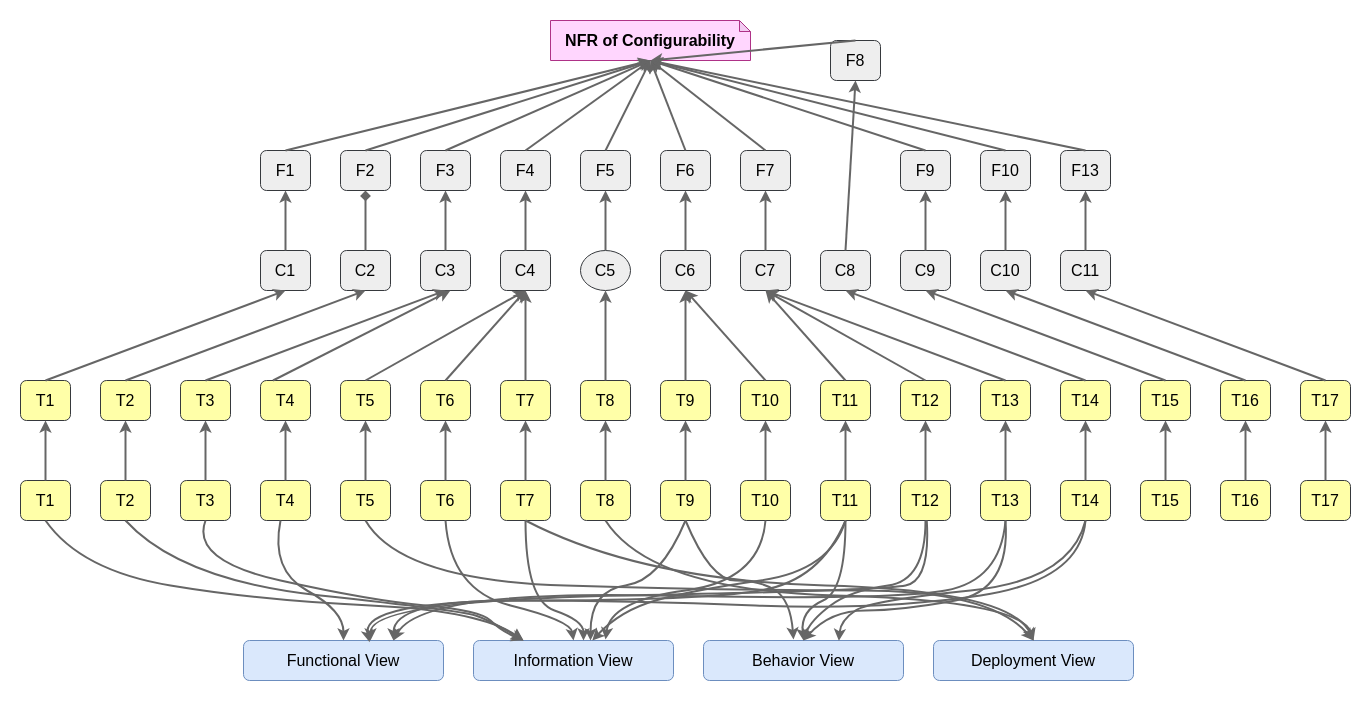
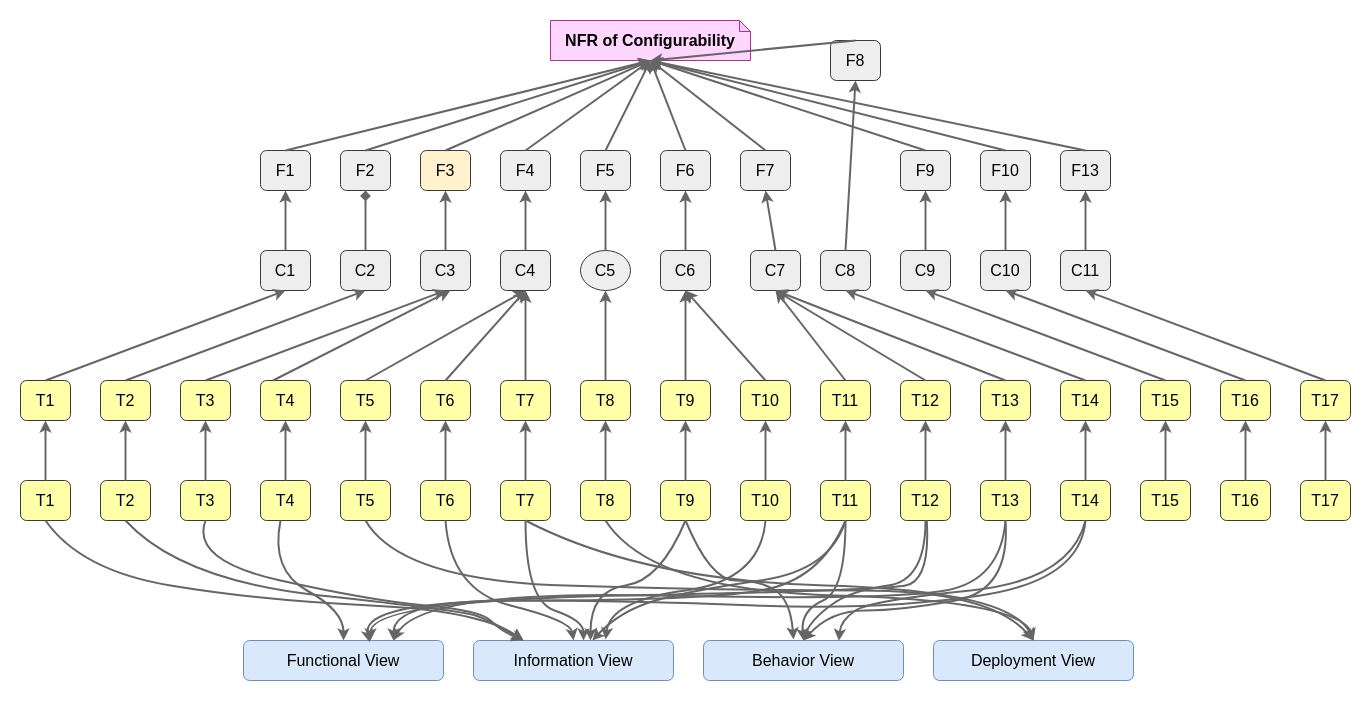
(446, 171) -> (446, 171)
(766, 271) -> (776, 271)
